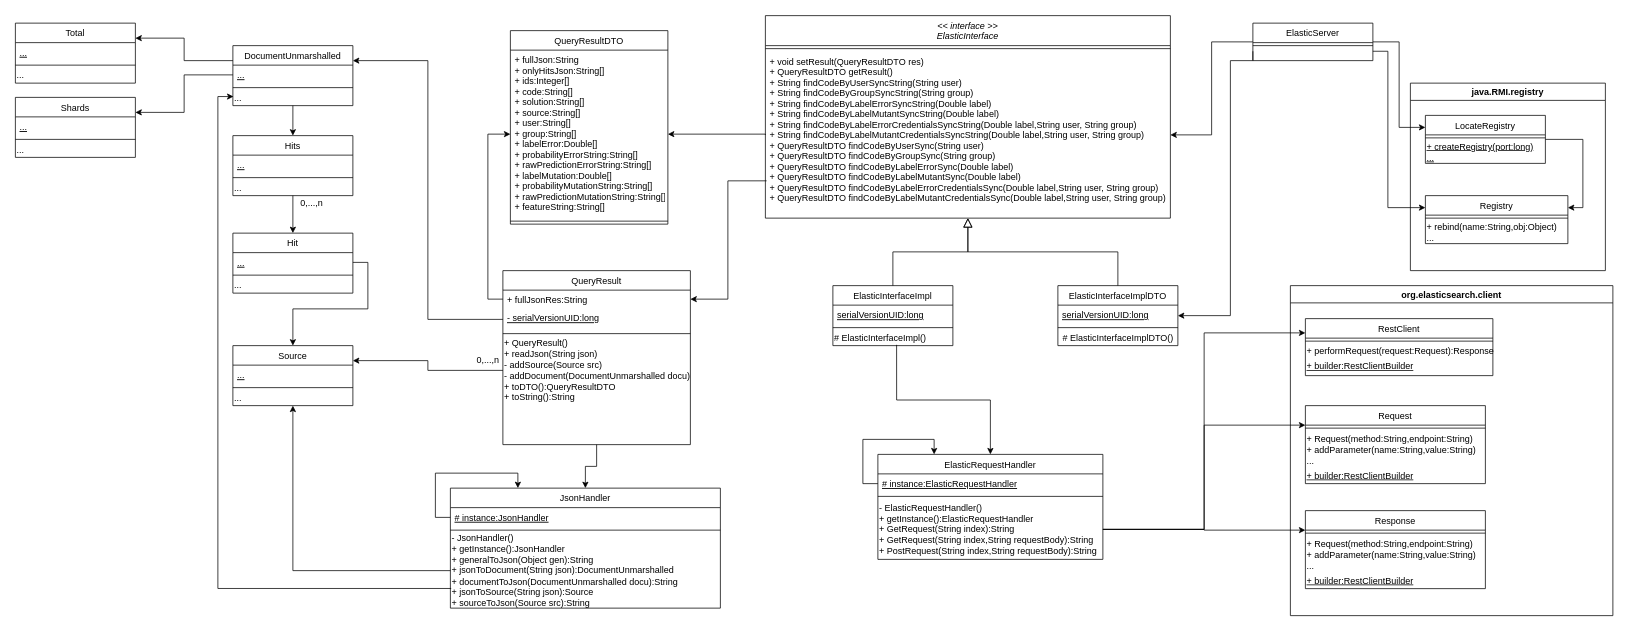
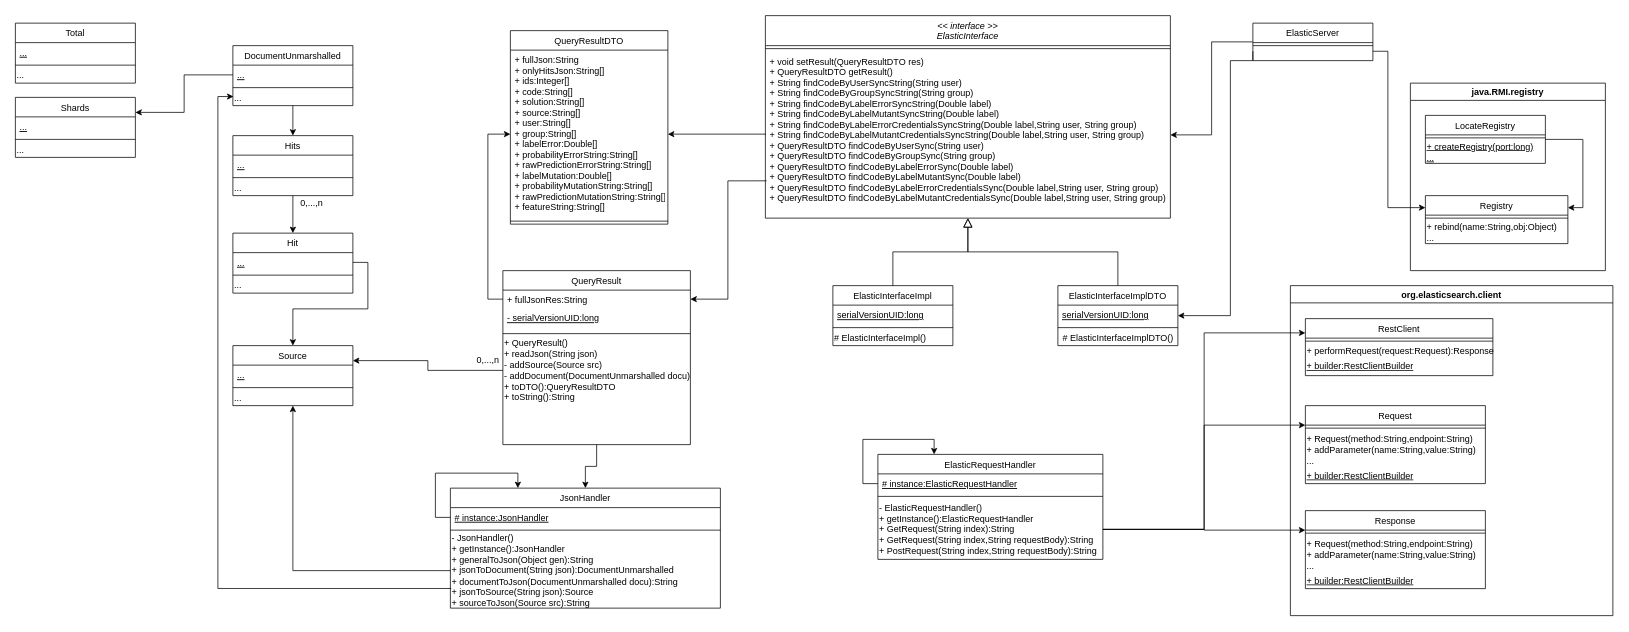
(207, 60) -> none
(1408, 127) -> none
(463, 319) -> none
(897, 374) -> none
